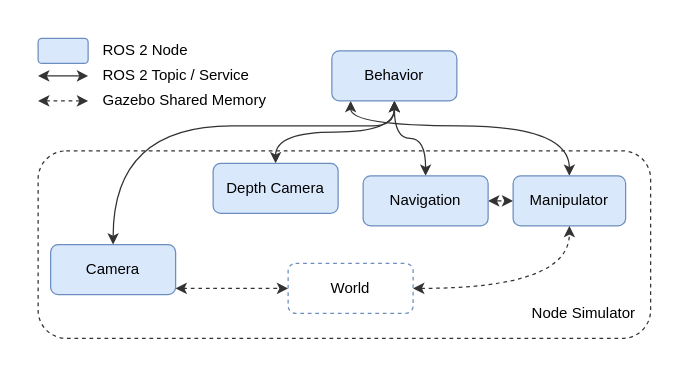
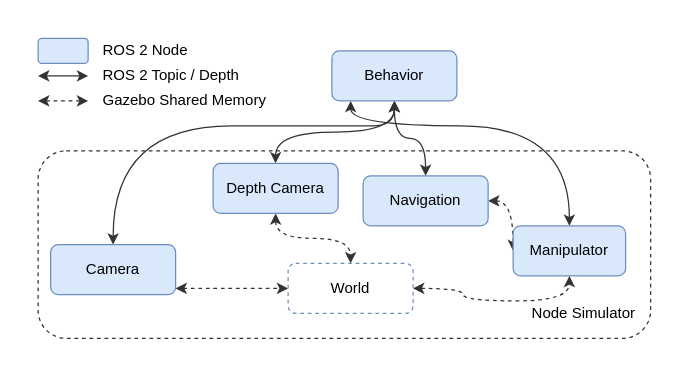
(180, 76) -> (173, 76)
(569, 201) -> (569, 251)
none -> (313, 238)
